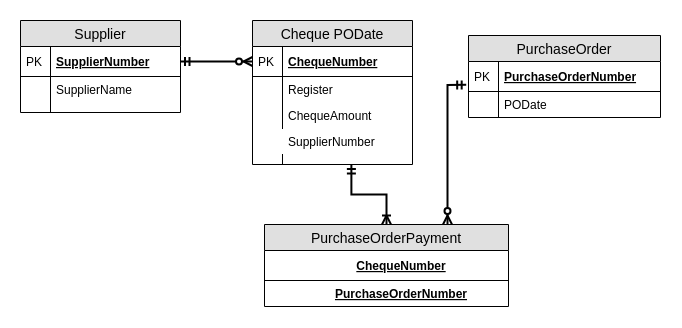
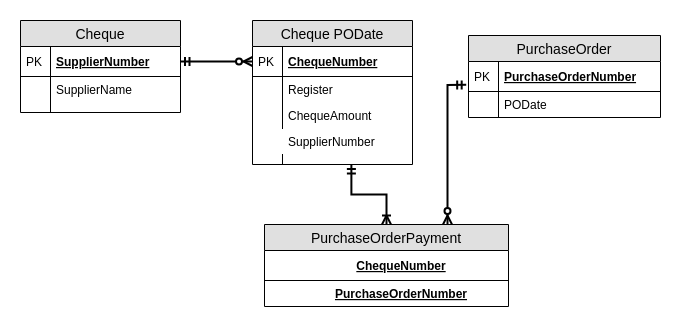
(100, 34) -> (100, 34)
